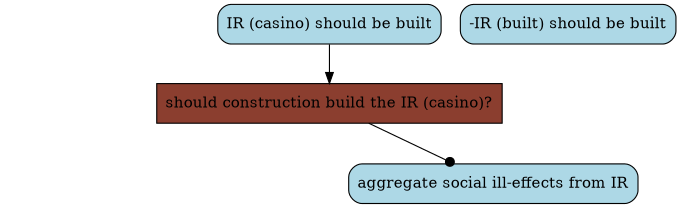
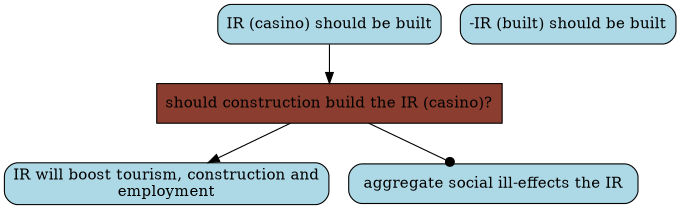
none -> (167, 184)
(493, 184) -> (493, 184)
